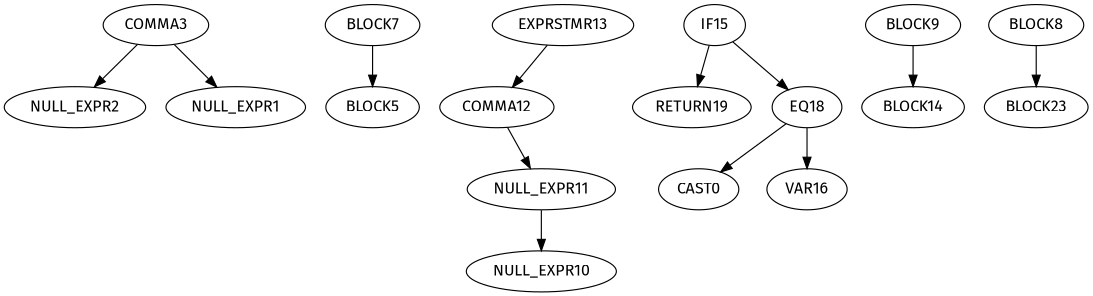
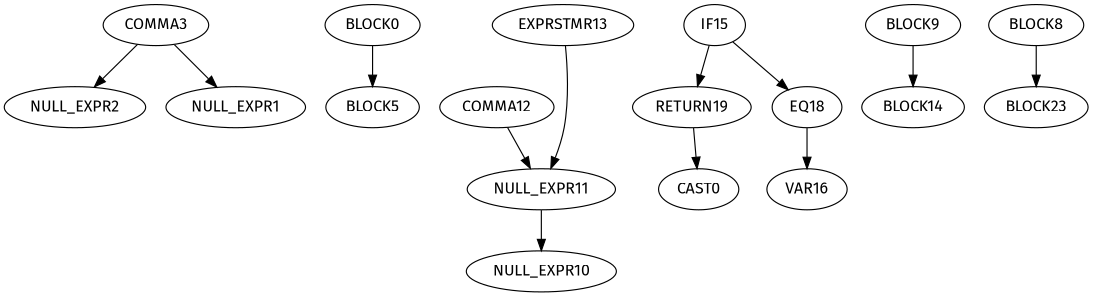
(373, 25) -> (373, 25)
(534, 62) -> (567, 102)
(758, 144) -> (695, 143)
